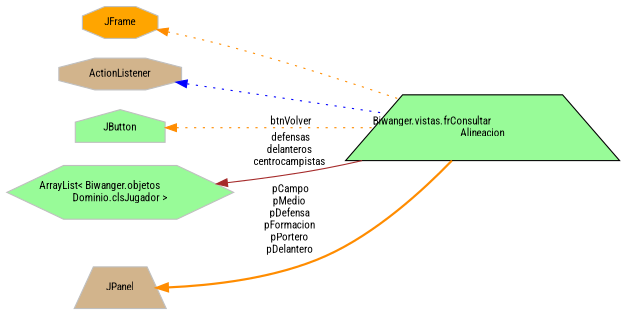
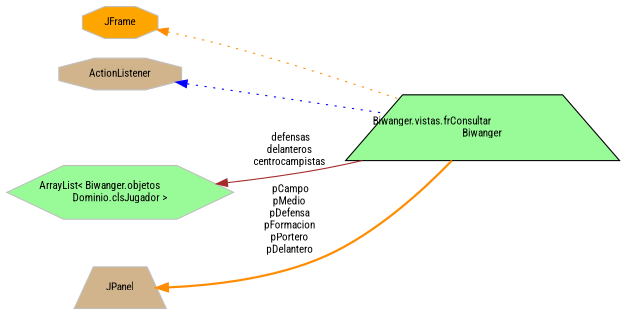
(120, 128) -> none
(483, 128) -> (483, 128)
